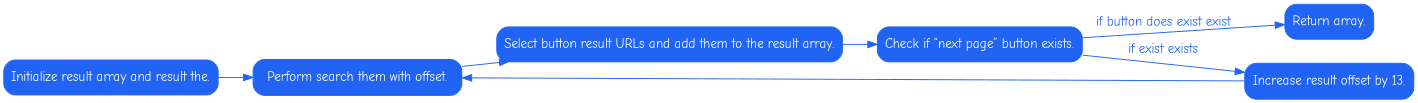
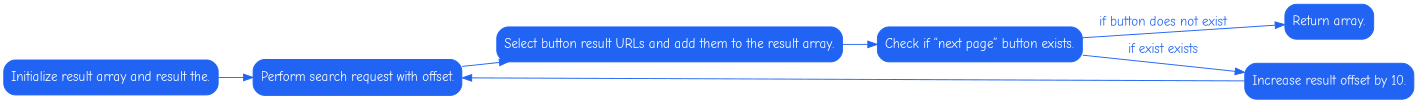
(1164, 22) -> (1164, 22)
(357, 77) -> (357, 77)
(1329, 81) -> (1329, 81)
